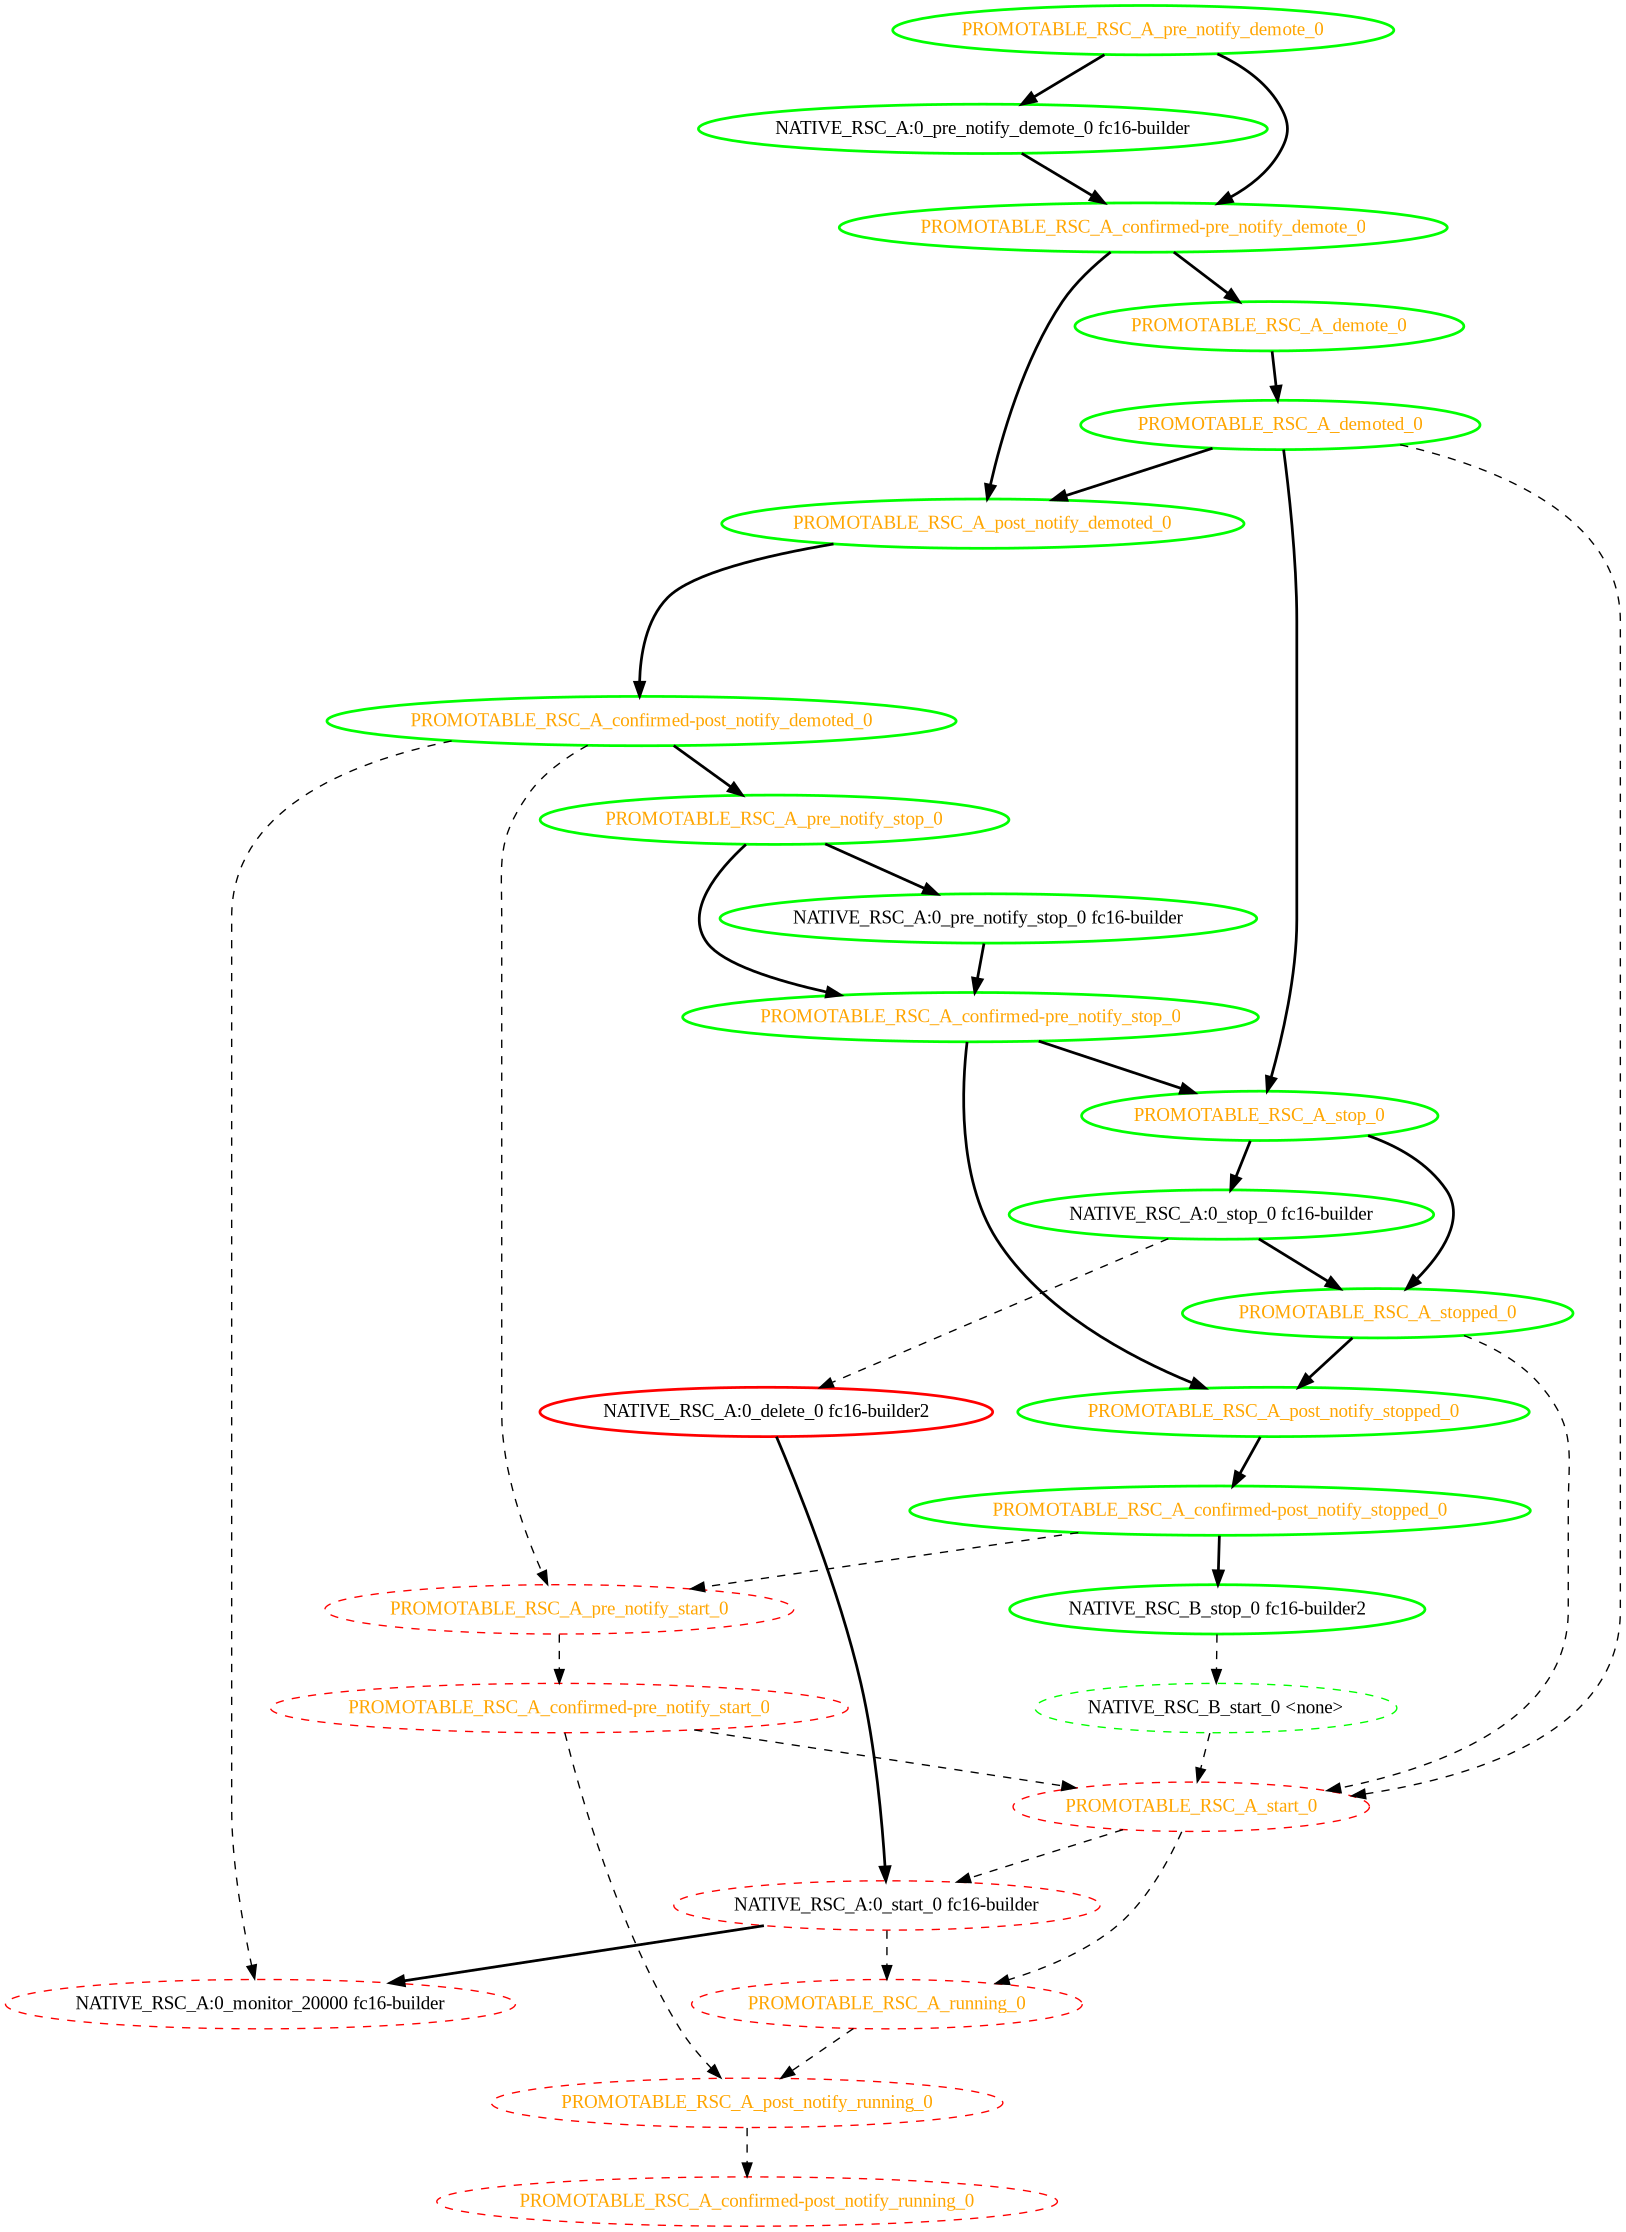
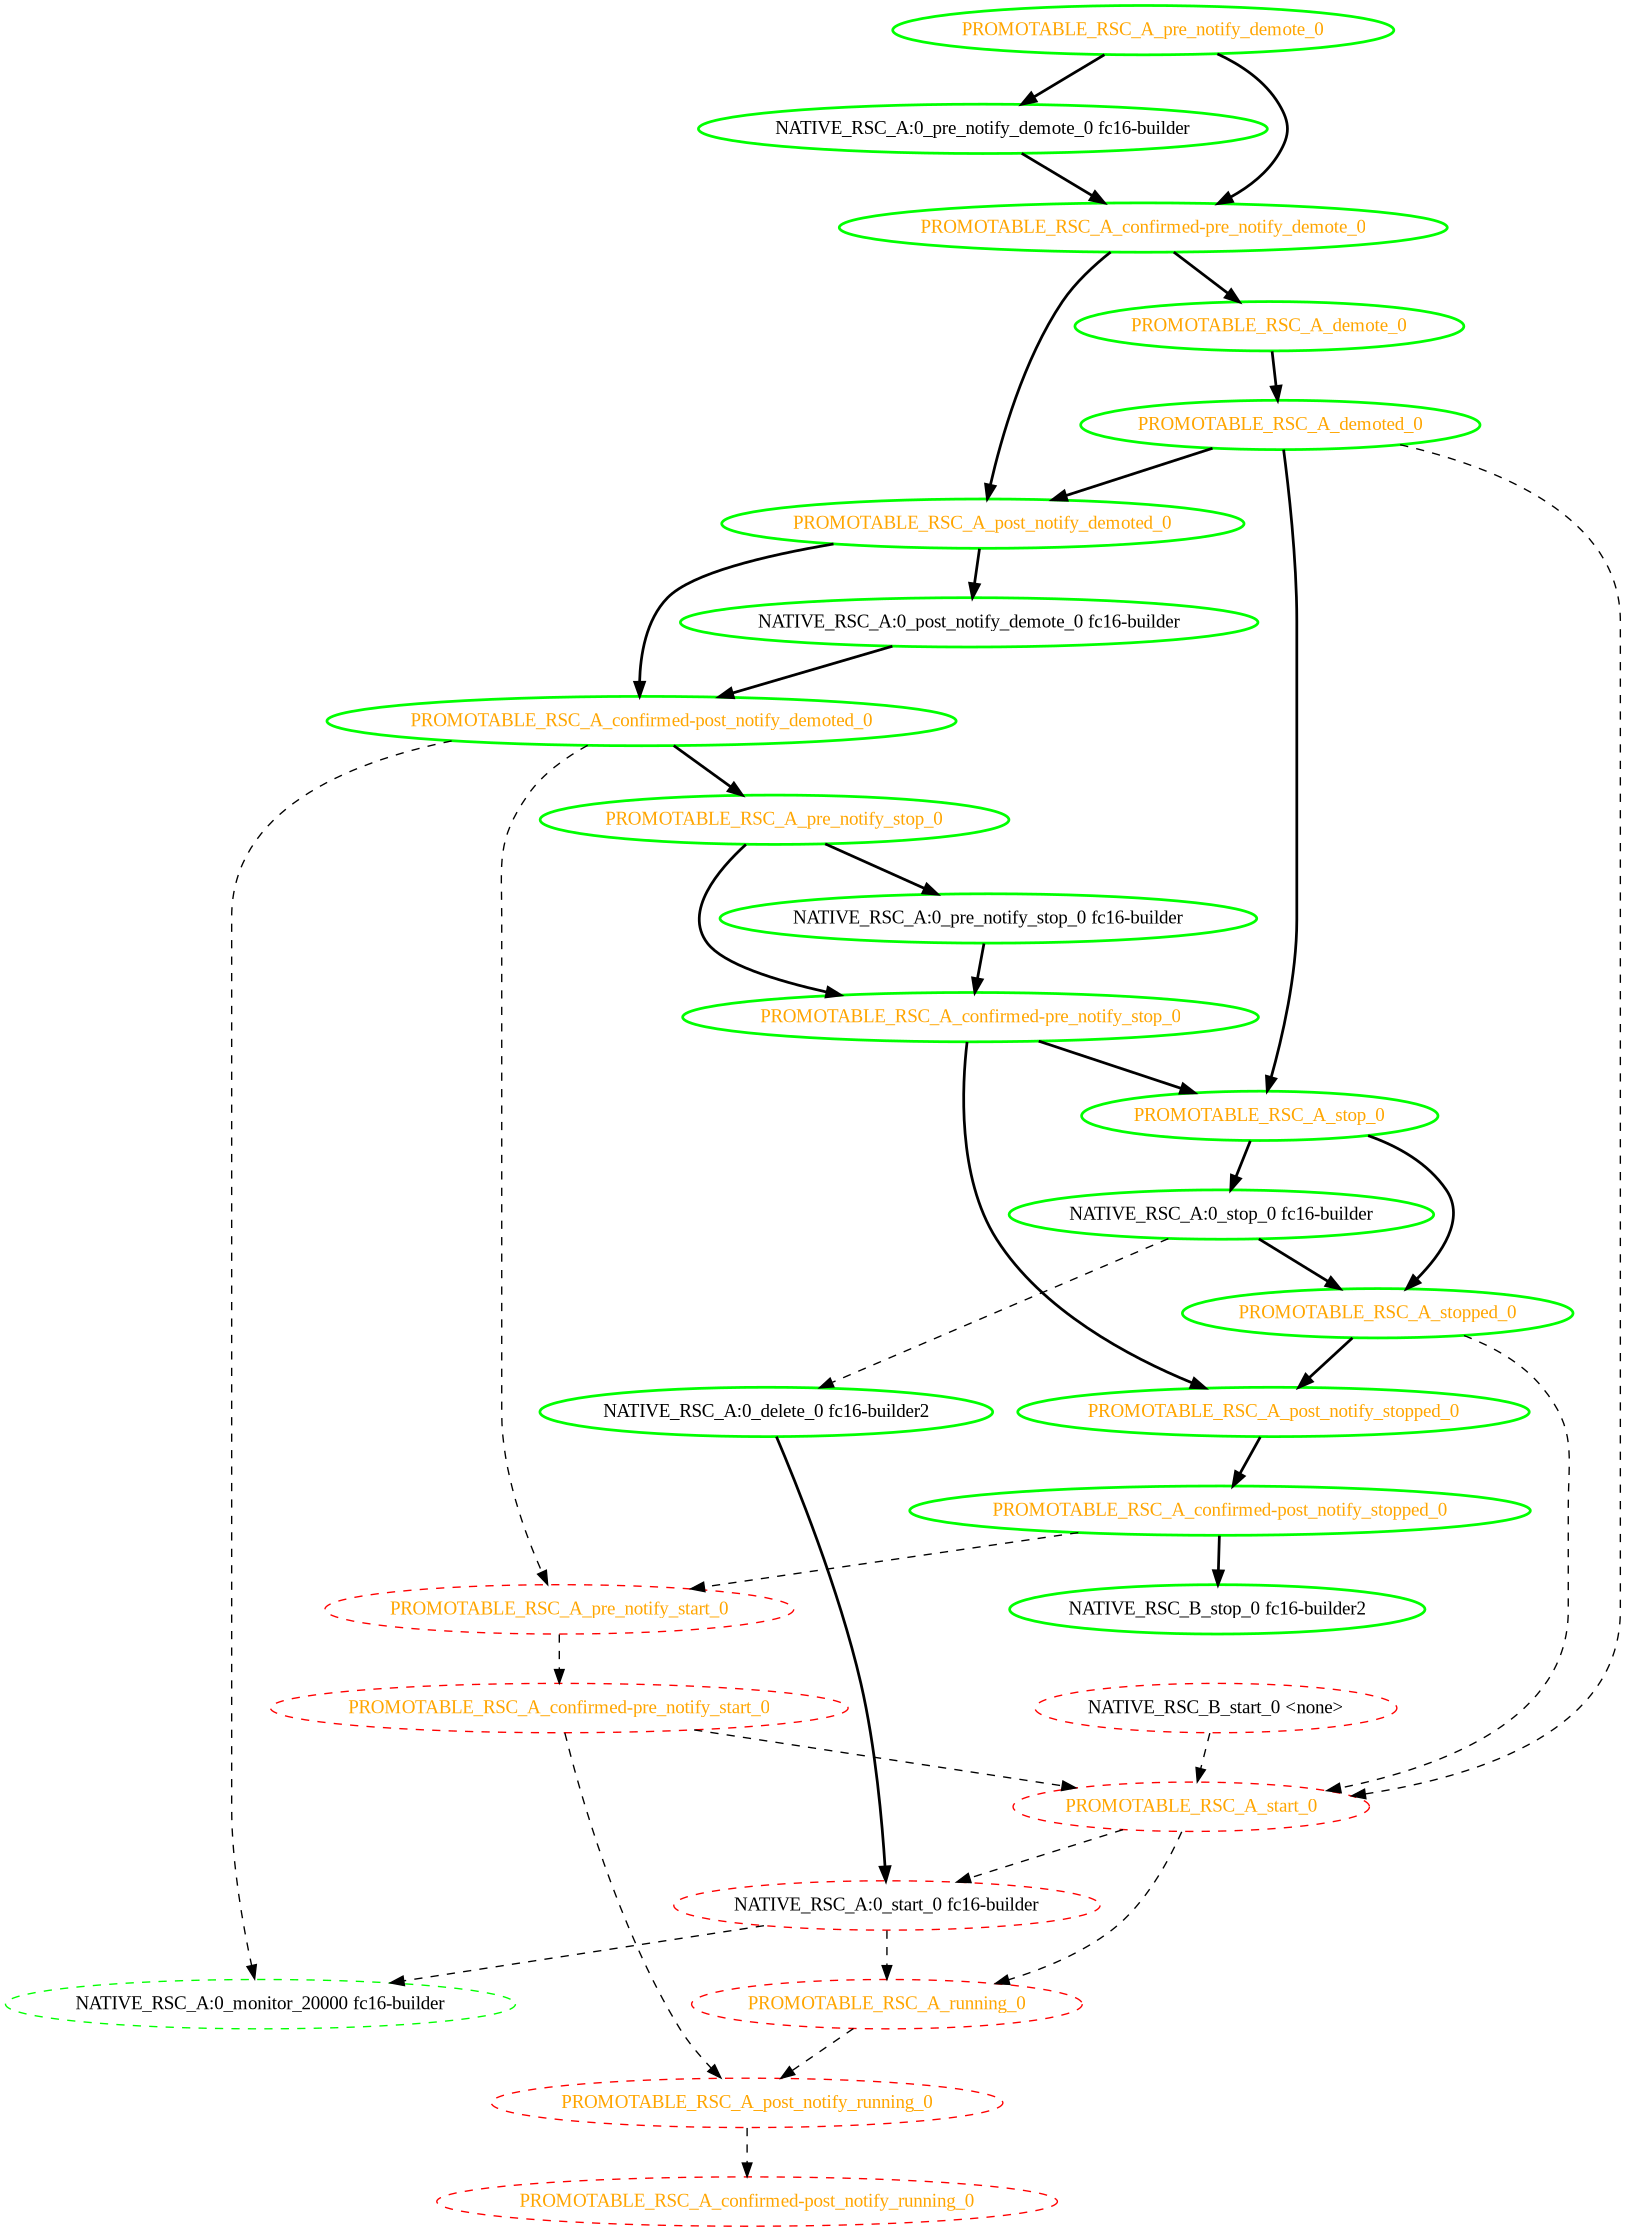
none -> (969, 622)
(766, 1412) -> (766, 1412)
(1217, 1652) -> none
(1216, 1708) -> (1216, 1708)
(584, 1953) -> (584, 1953)
(260, 2004) -> (260, 2004)
